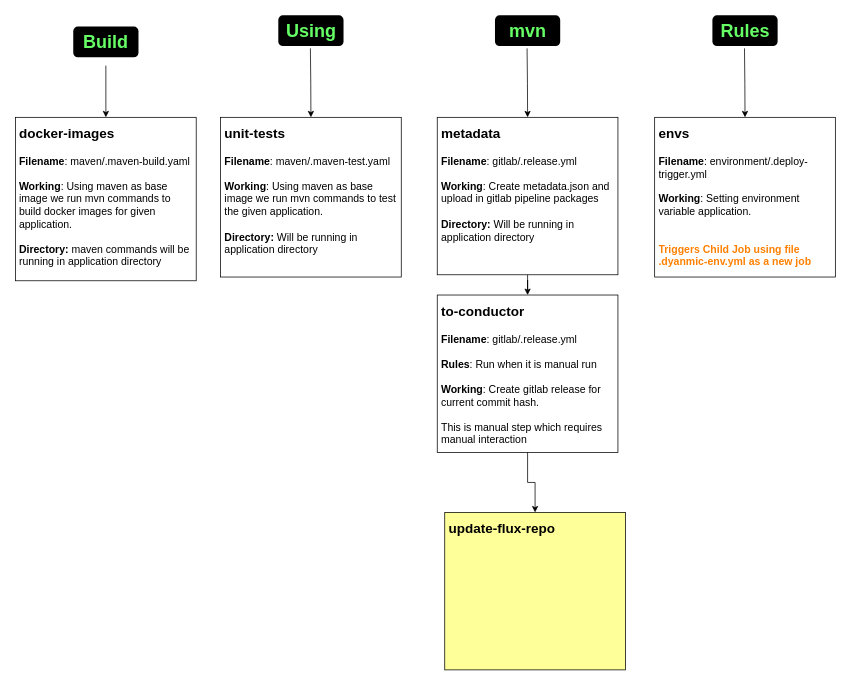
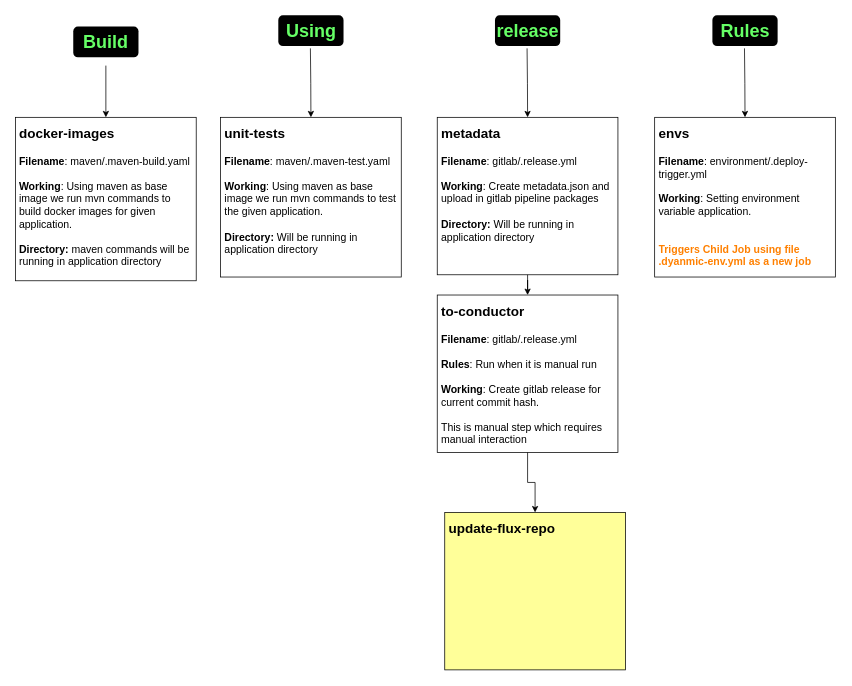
(528, 31) -> (528, 31)
